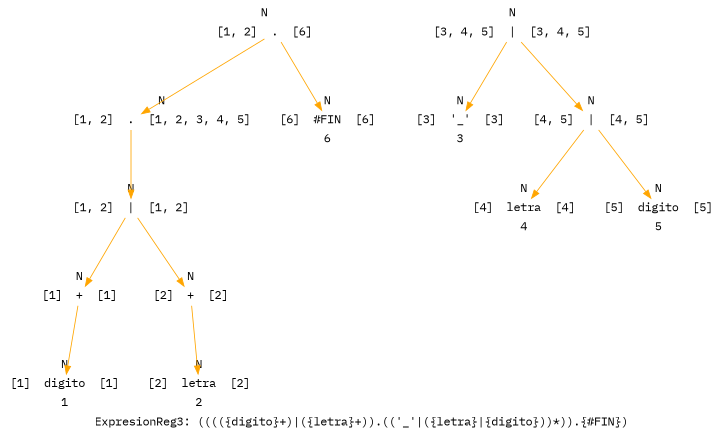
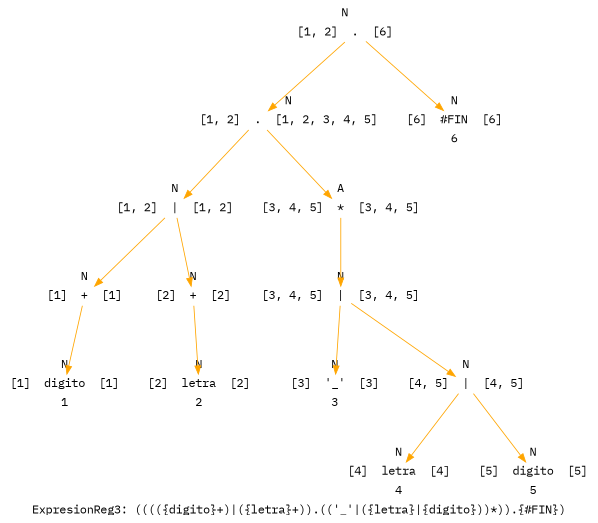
none -> (341, 208)
